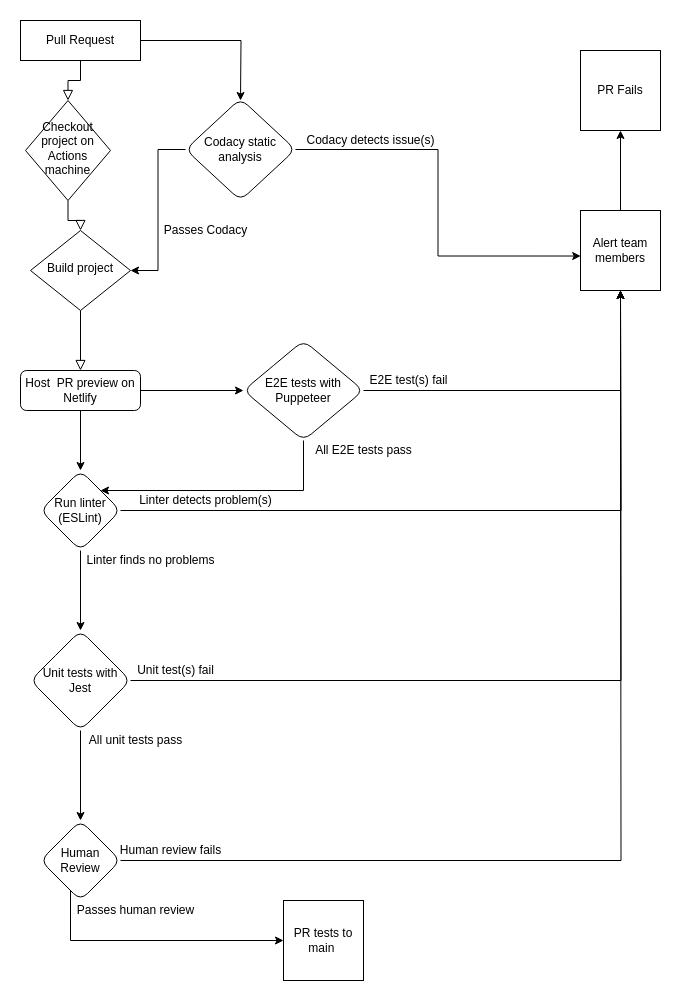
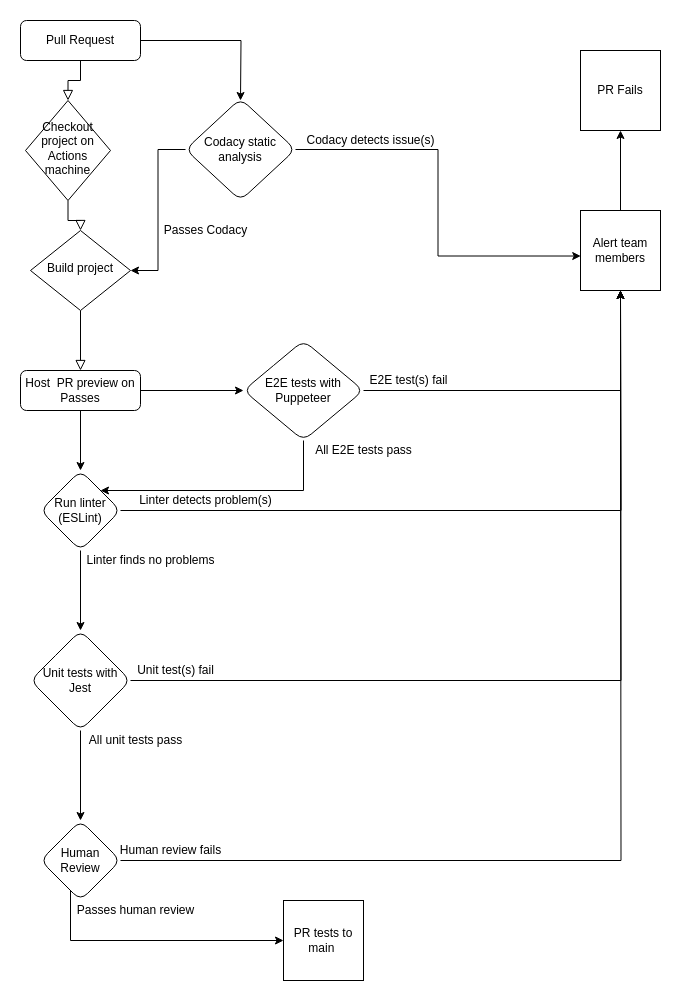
(81, 41) -> (81, 41)
(81, 391) -> (81, 391)
